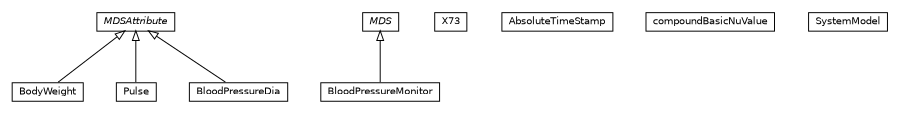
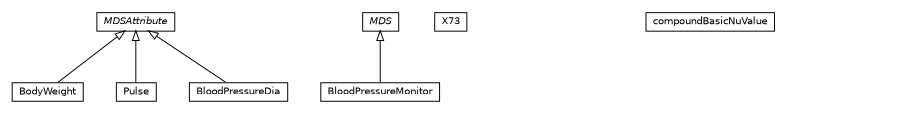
(557, 21) -> none
(848, 21) -> none
